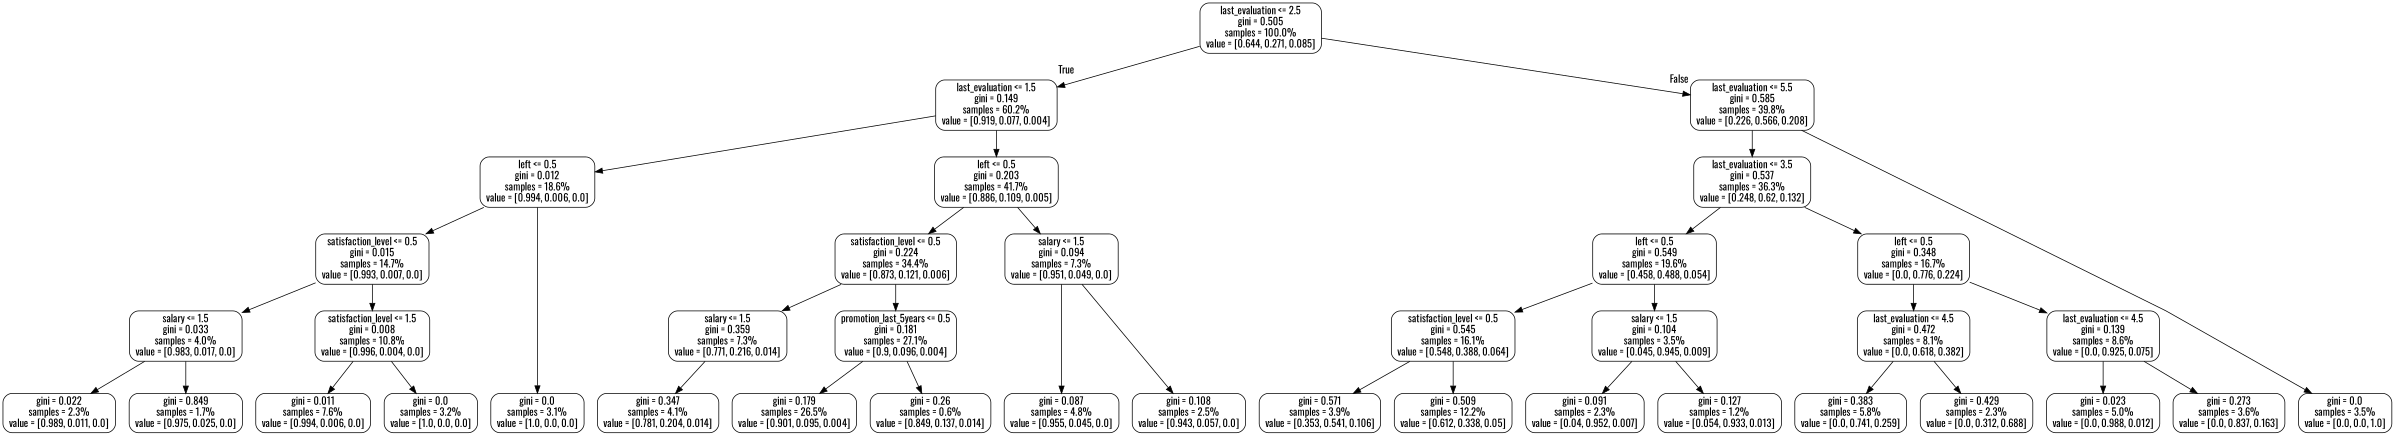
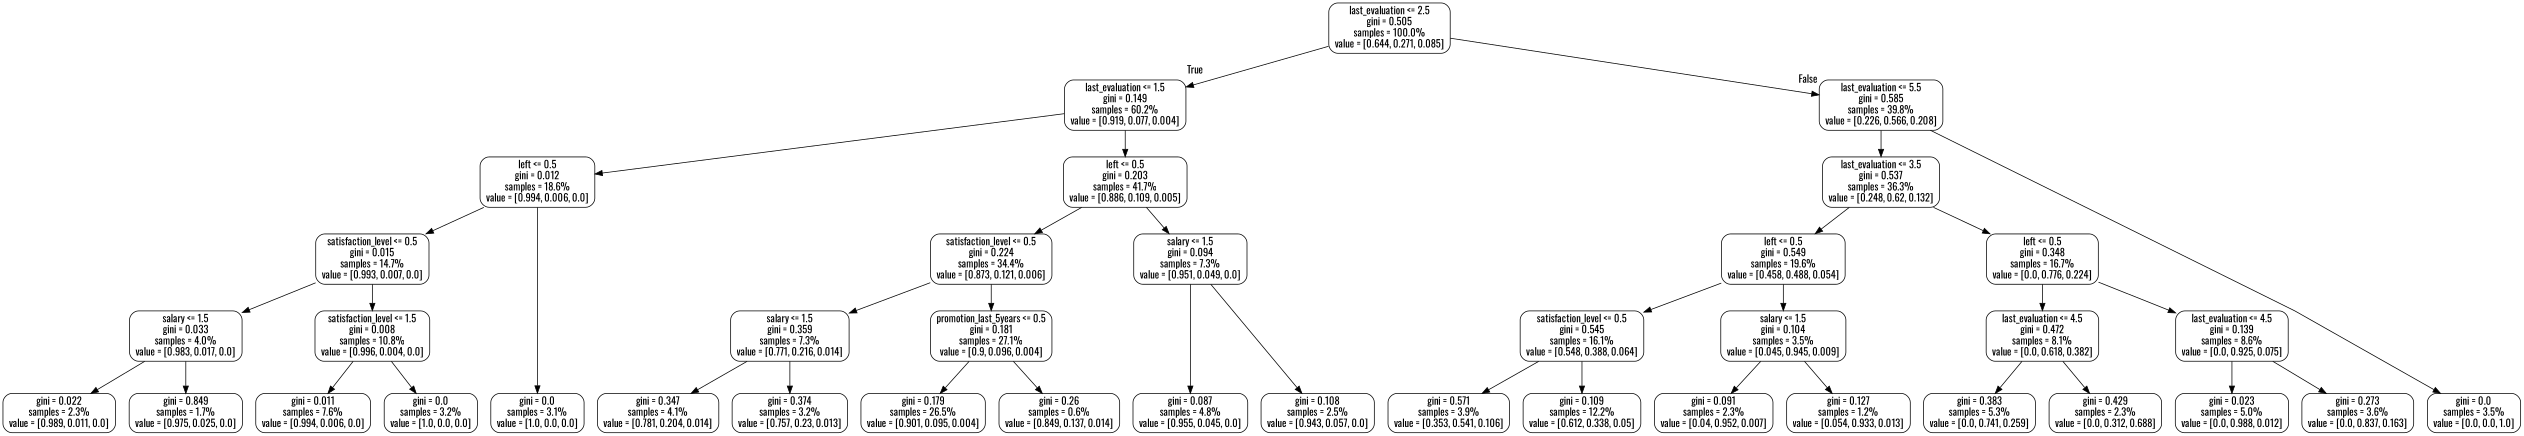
none -> (790, 413)
(1453, 413) -> (1582, 413)
(1851, 413) -> (1980, 413)
